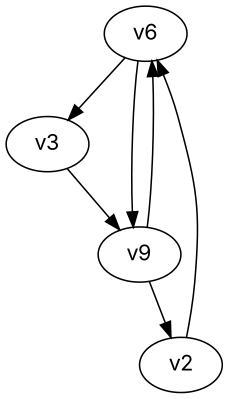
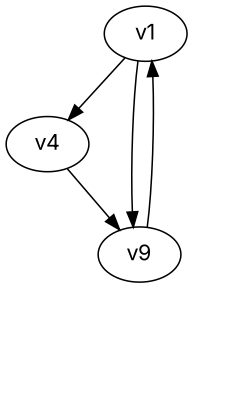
(146, 34) -> (146, 34)
(48, 144) -> (48, 144)
(181, 365) -> none
